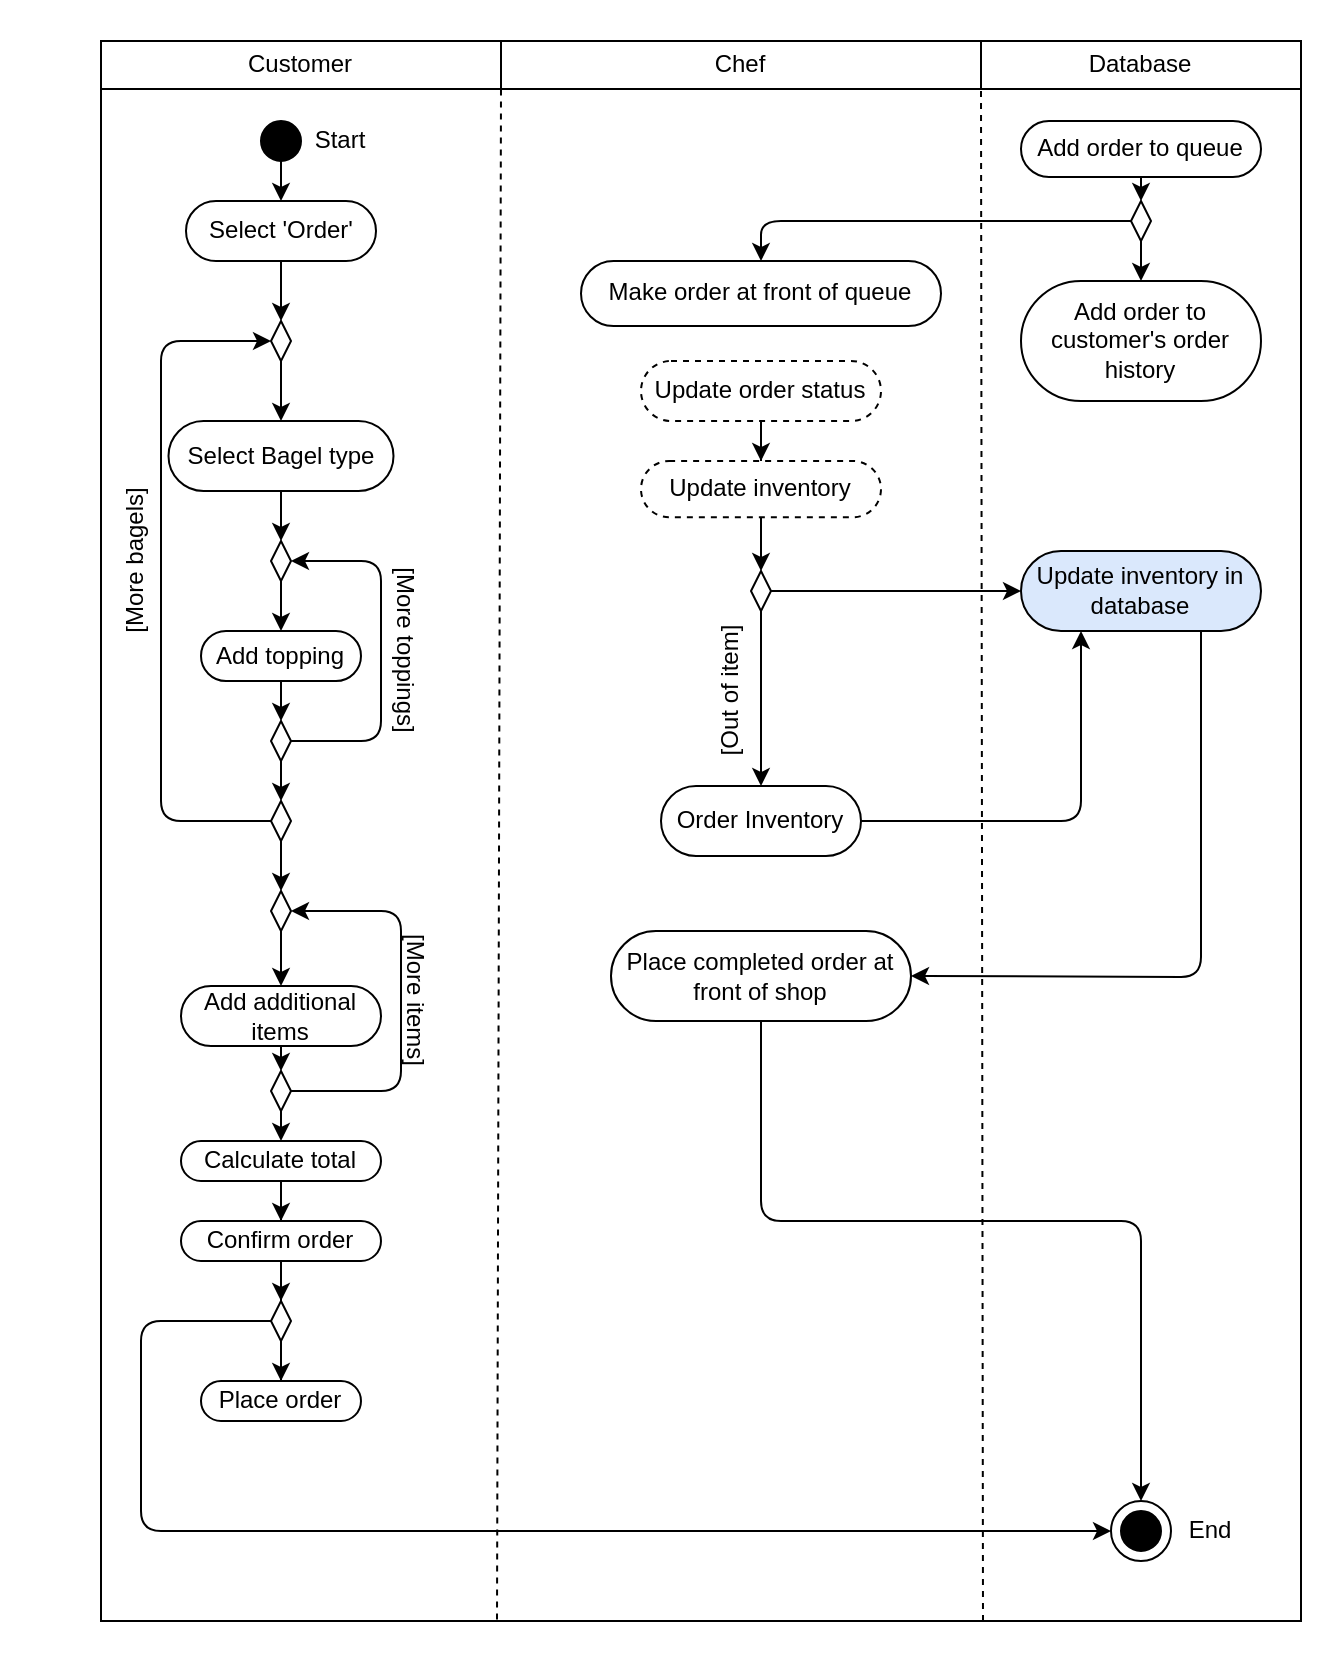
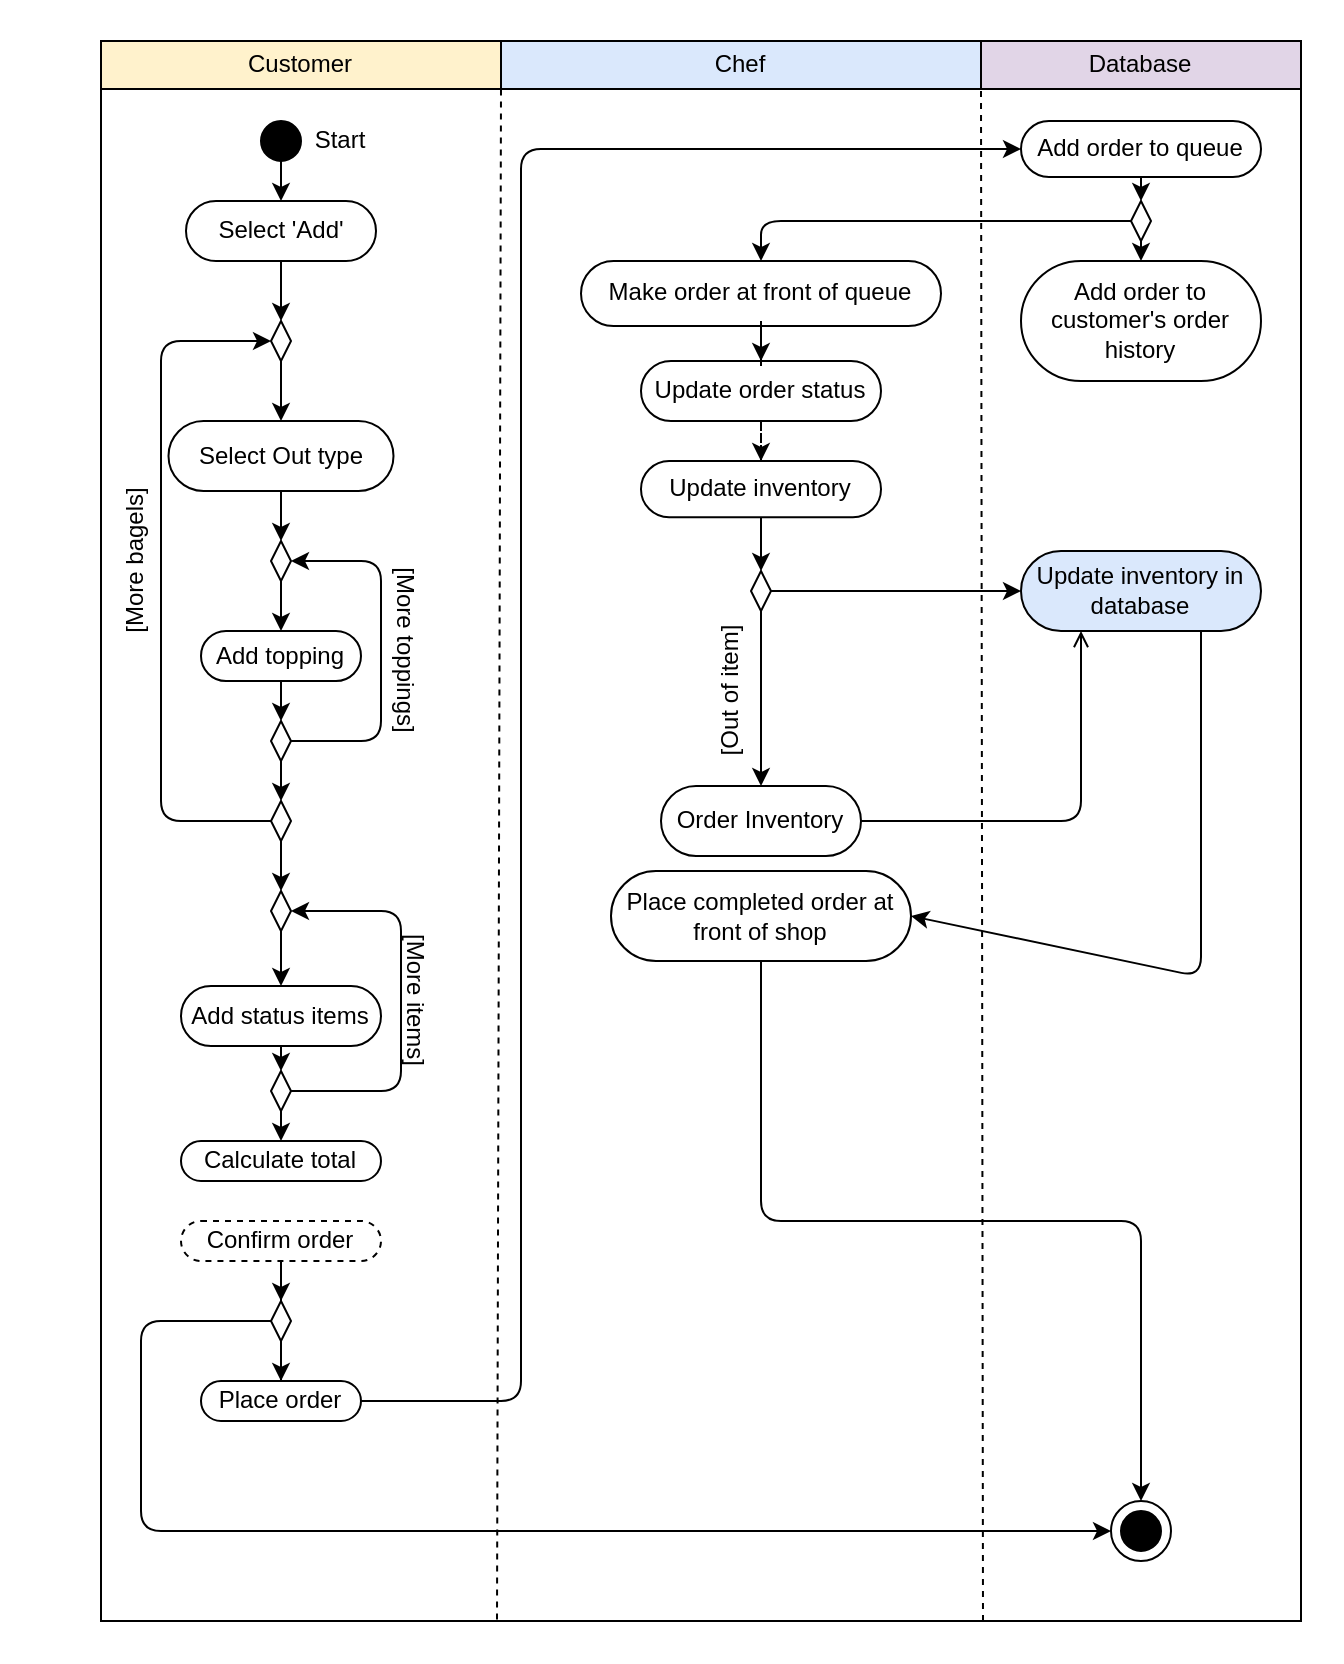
(301, 65) -> (301, 65)
(741, 65) -> (741, 65)
(1141, 65) -> (1141, 65)
(282, 231) -> (282, 231)
(1141, 341) -> (1141, 321)
none -> (761, 350)
(761, 391) -> (761, 391)
(761, 434) -> (761, 434)
(282, 457) -> (282, 457)
(761, 489) -> (761, 489)
none -> (521, 612)
(1081, 646) -> (1081, 643)
(761, 976) -> (761, 916)
(281, 1017) -> (281, 1017)
(281, 1208) -> none
(281, 1241) -> (281, 1241)
(1211, 1531) -> none
